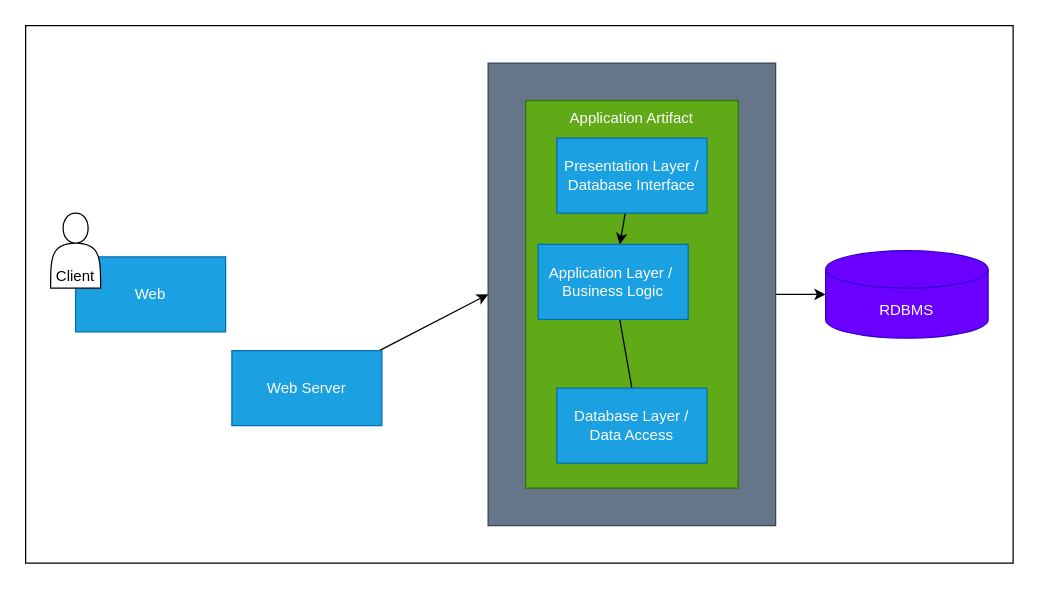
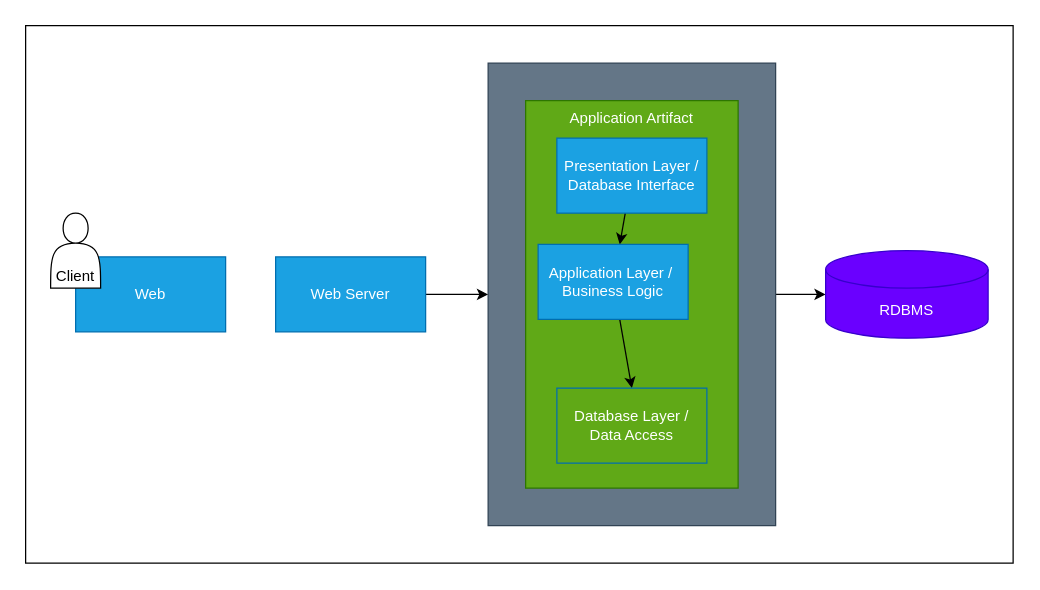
(631, 382) -> (630, 378)
(307, 388) -> (351, 294)
(632, 426) -> (632, 426)
